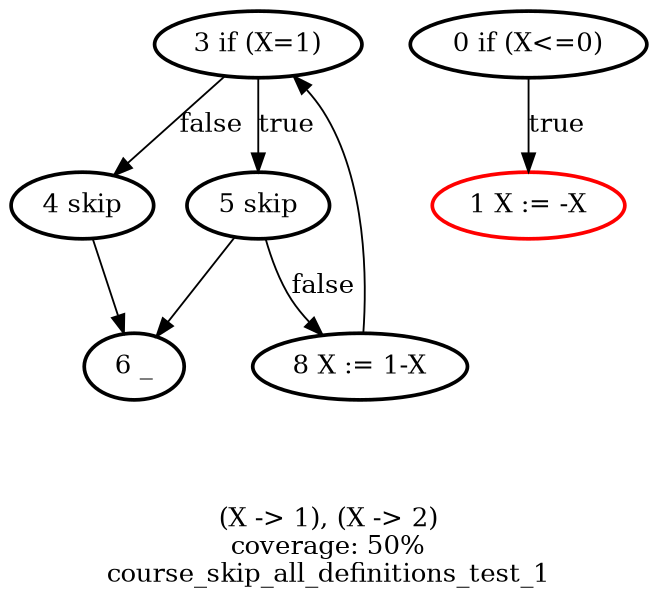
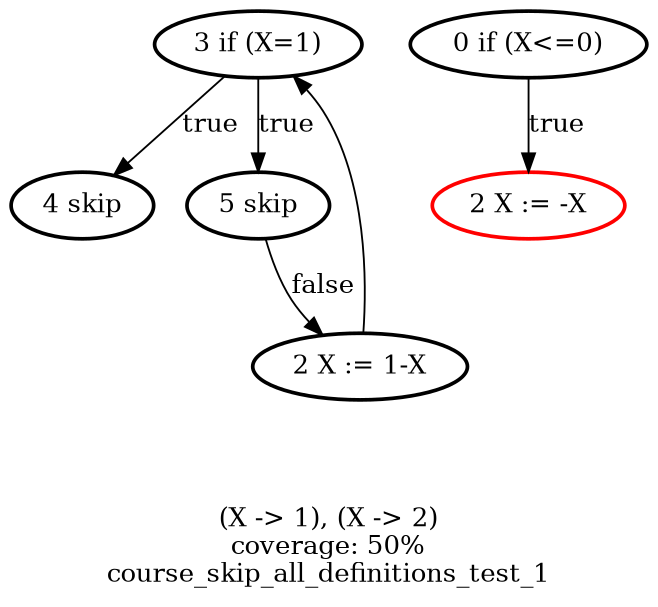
(211, 125) -> (211, 125)
(529, 206) -> (529, 206)
(134, 367) -> none
(360, 367) -> (360, 367)
